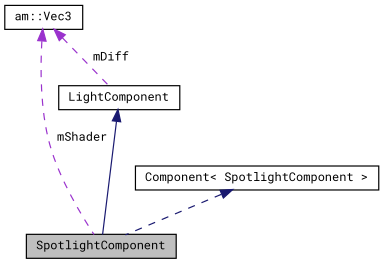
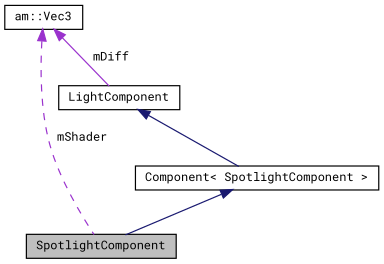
(86, 62) -> (86, 62)
(110, 178) -> (194, 141)
(173, 215) -> (173, 215)
